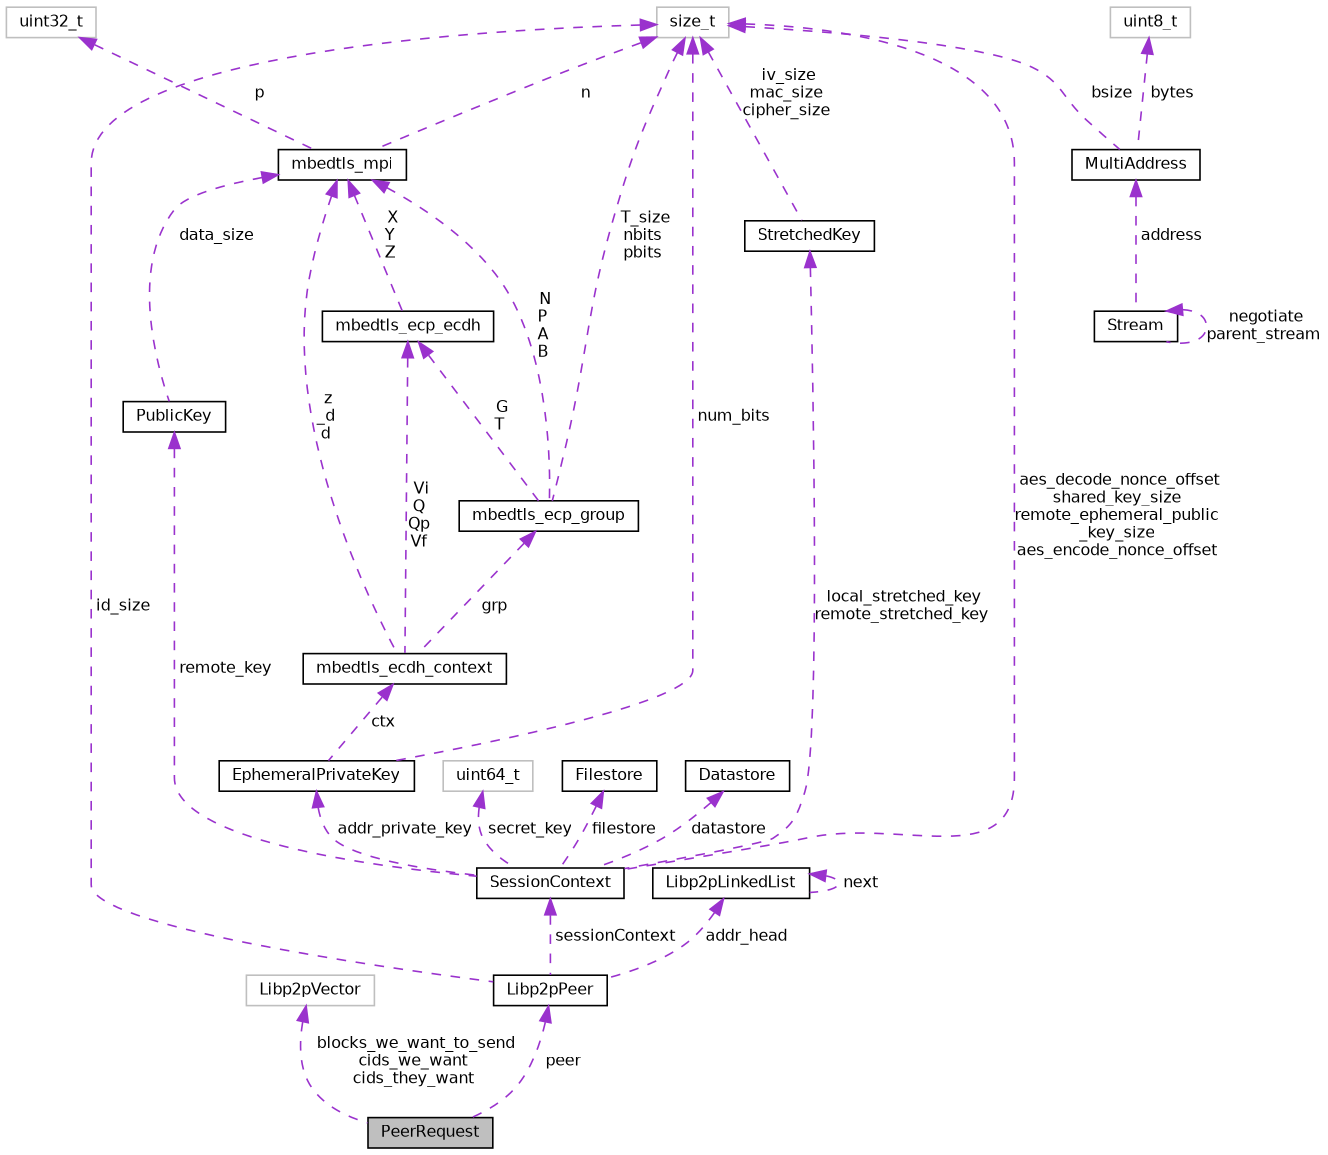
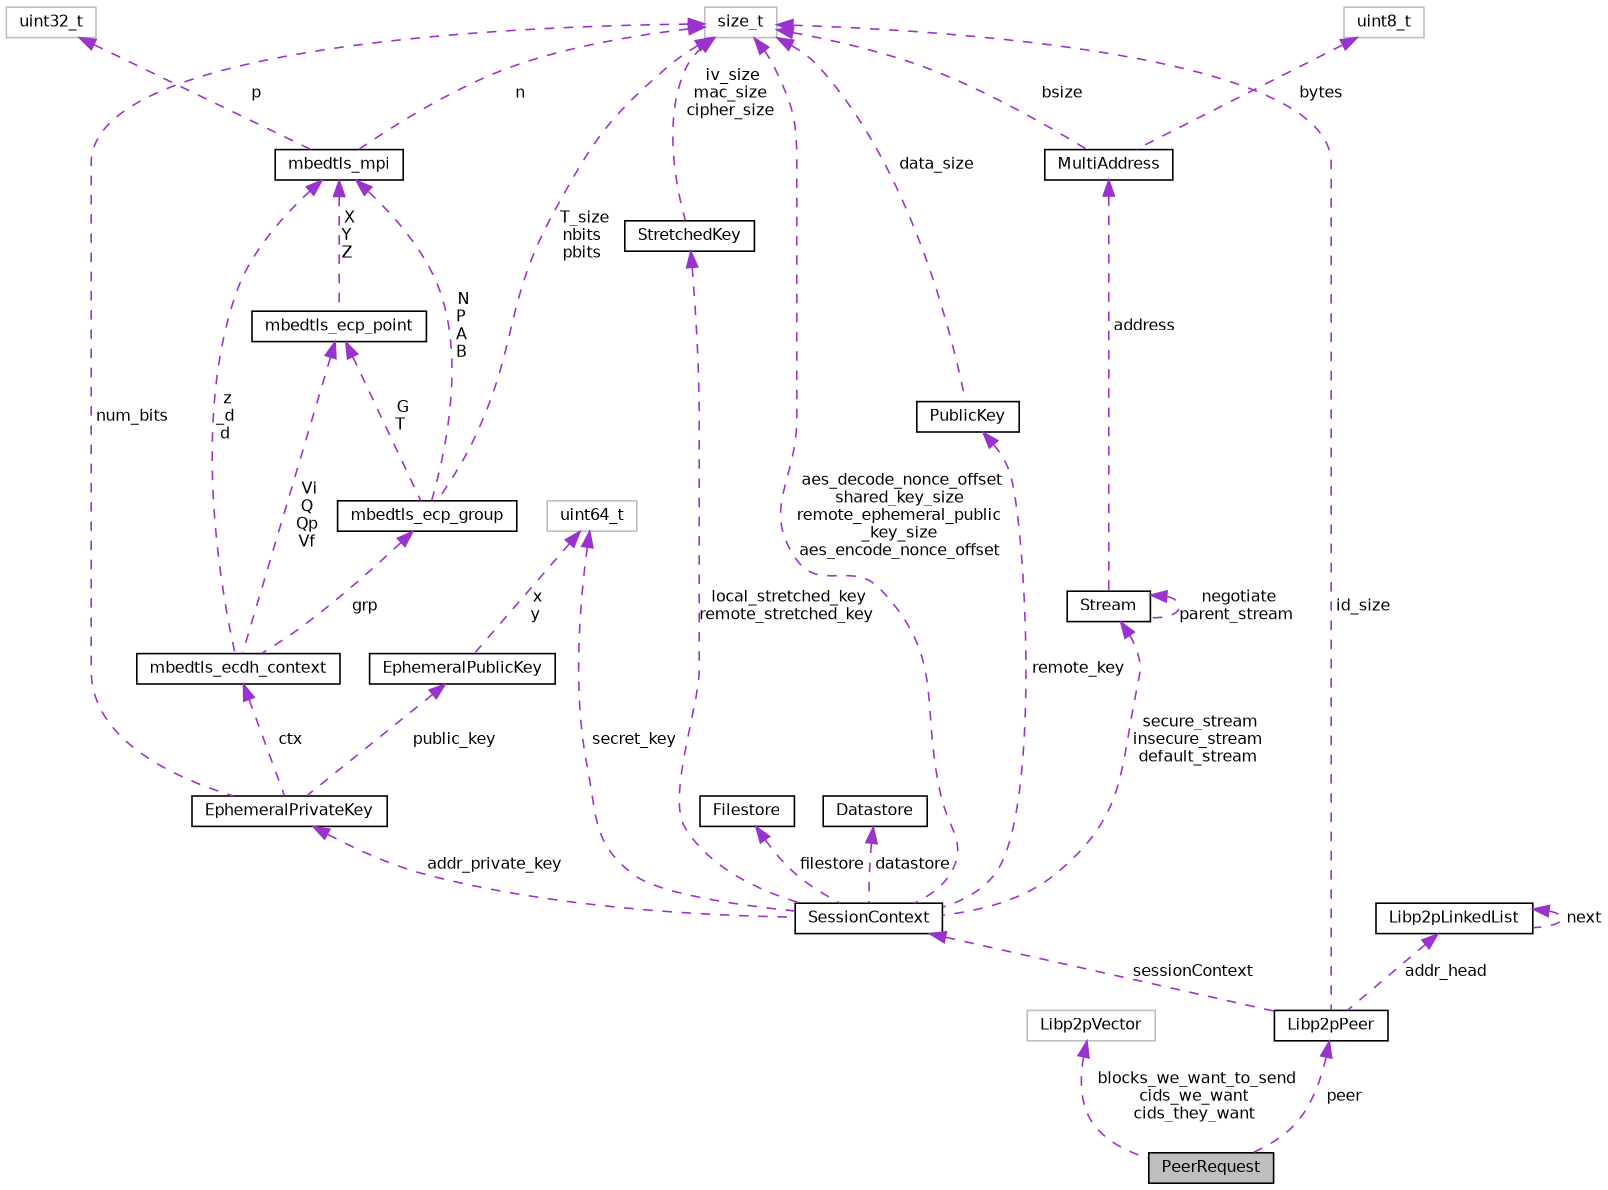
(153, 257) -> (906, 209)
(408, 326) -> (339, 326)
none -> (462, 669)
none -> (1102, 821)
